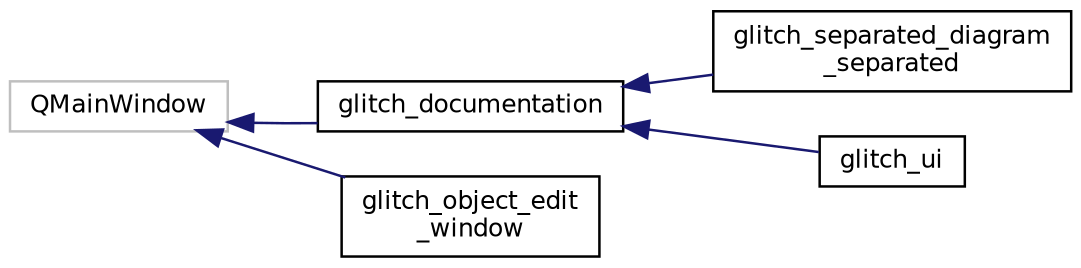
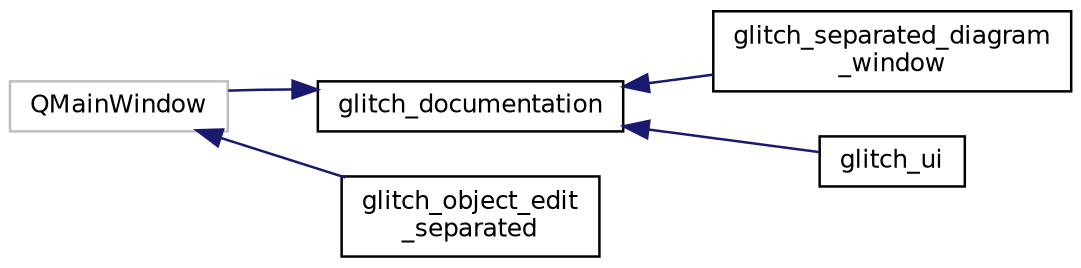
(892, 51) -> (892, 51)
(285, 123) -> (260, 90)
(471, 216) -> (471, 216)
